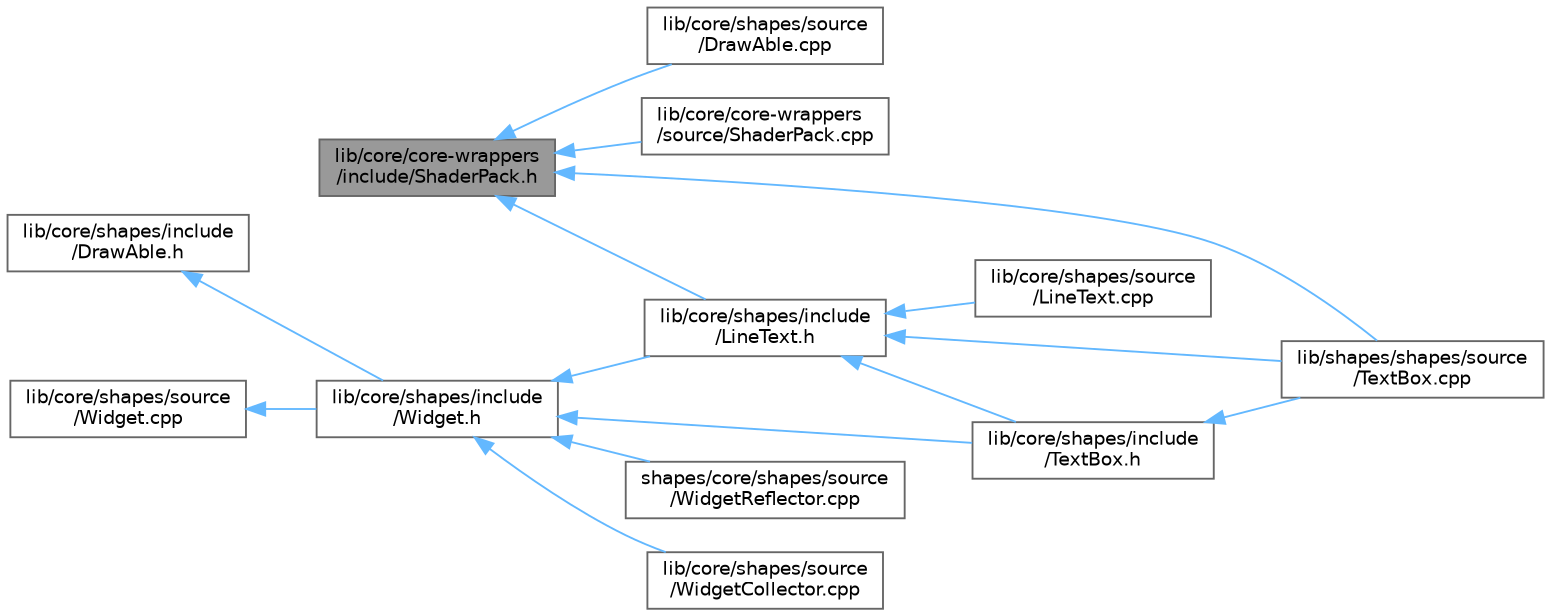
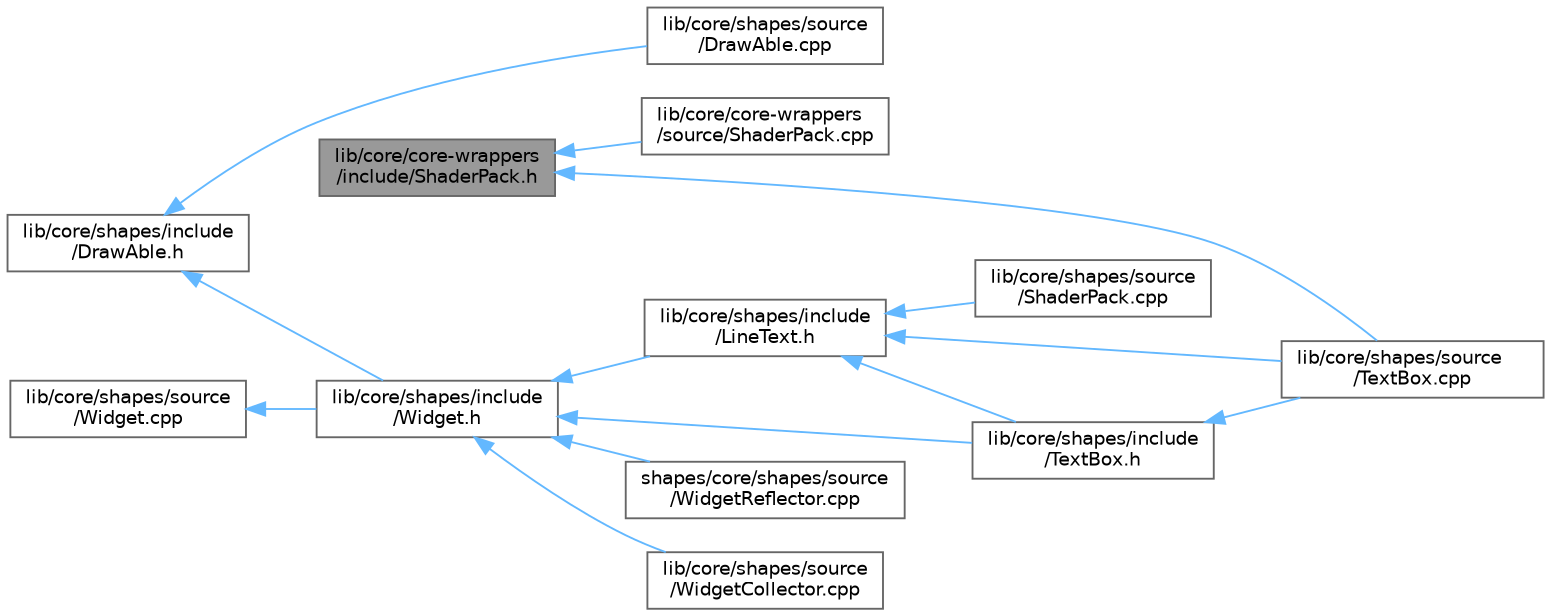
(591, 95) -> (402, 93)
(610, 252) -> none
(1093, 288) -> (1093, 288)
(1413, 369) -> (1413, 369)
